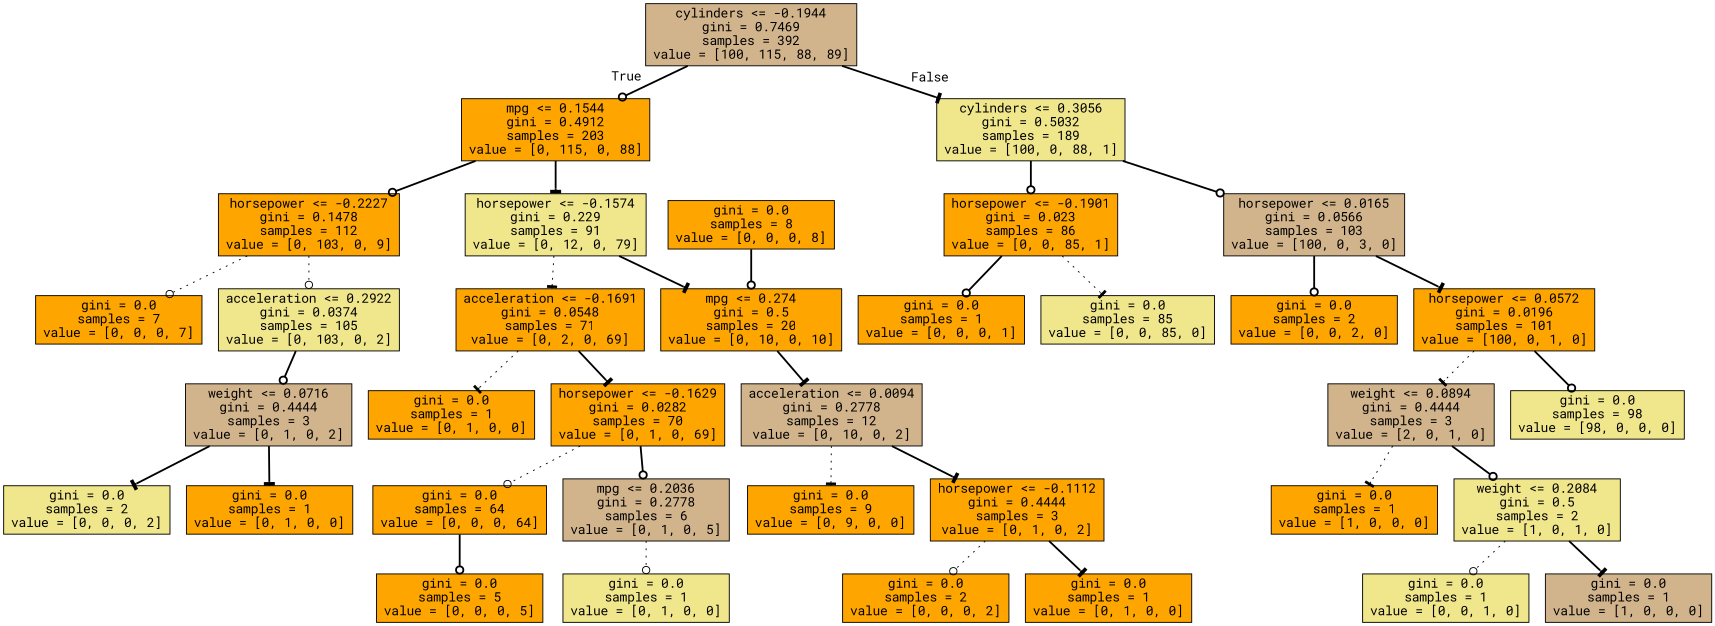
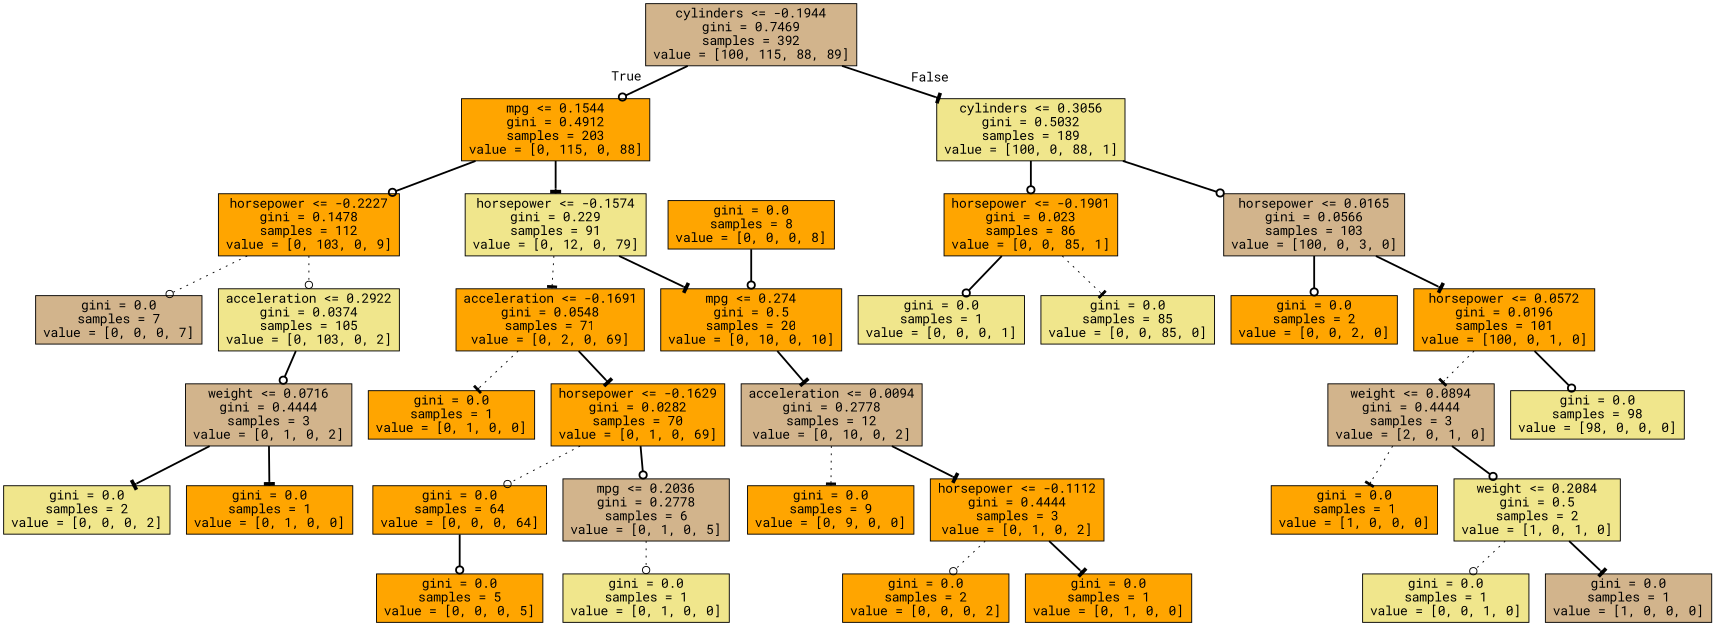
(119, 320) -> (119, 320)
(941, 320) -> (941, 320)
